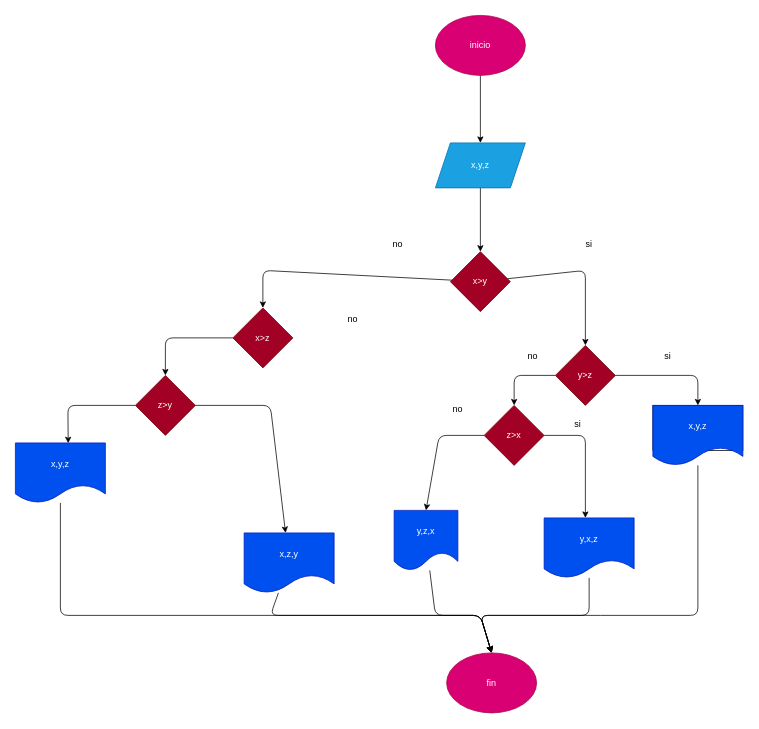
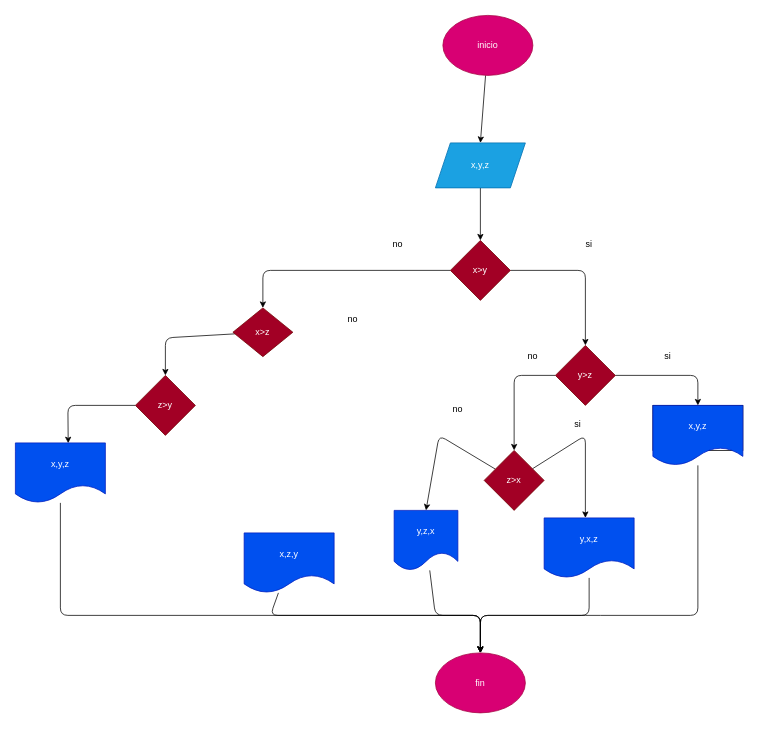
(480, 45) -> (488, 45)
(480, 282) -> (480, 270)
(263, 338) -> (263, 332)
(274, 432) -> none
(514, 435) -> (514, 480)
(492, 683) -> (480, 683)
